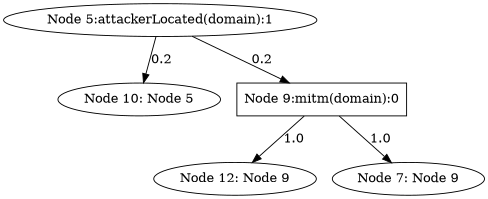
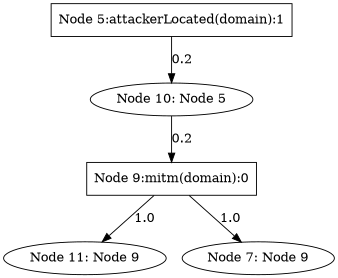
(160, 20) -> (172, 20)
(237, 58) -> (172, 135)
(235, 179) -> (85, 258)
